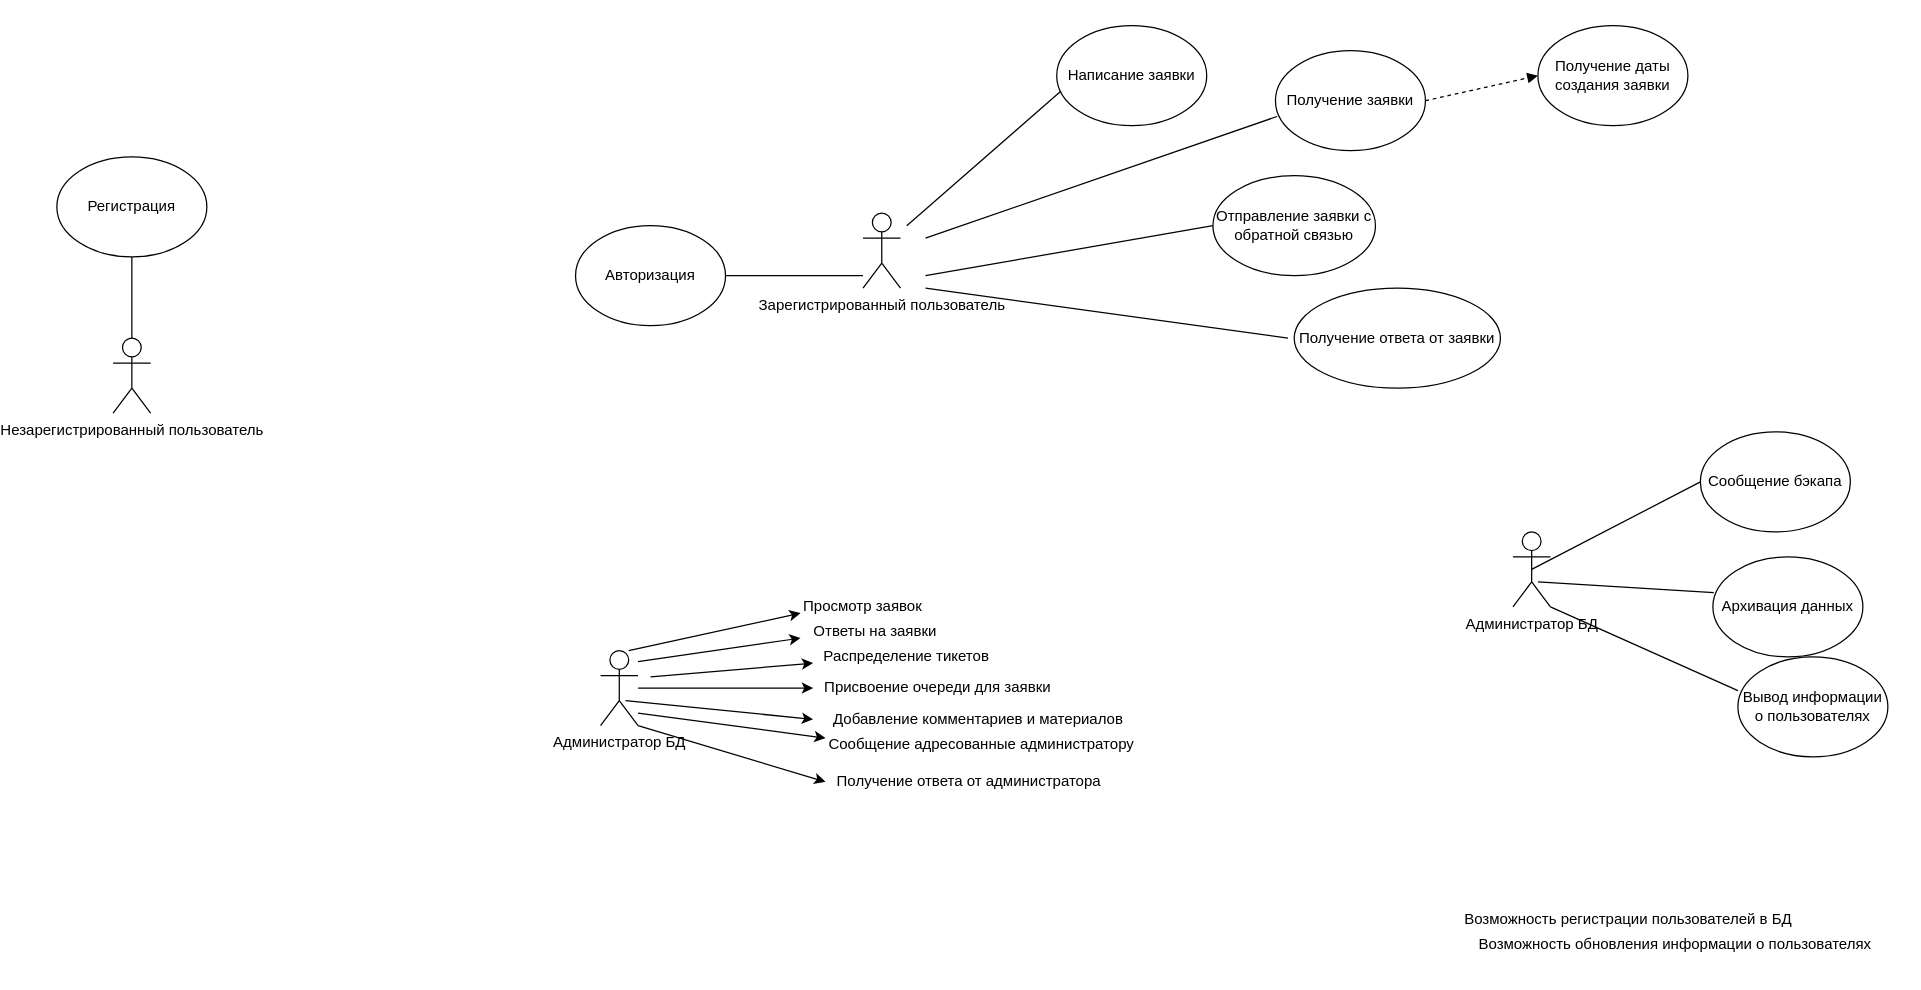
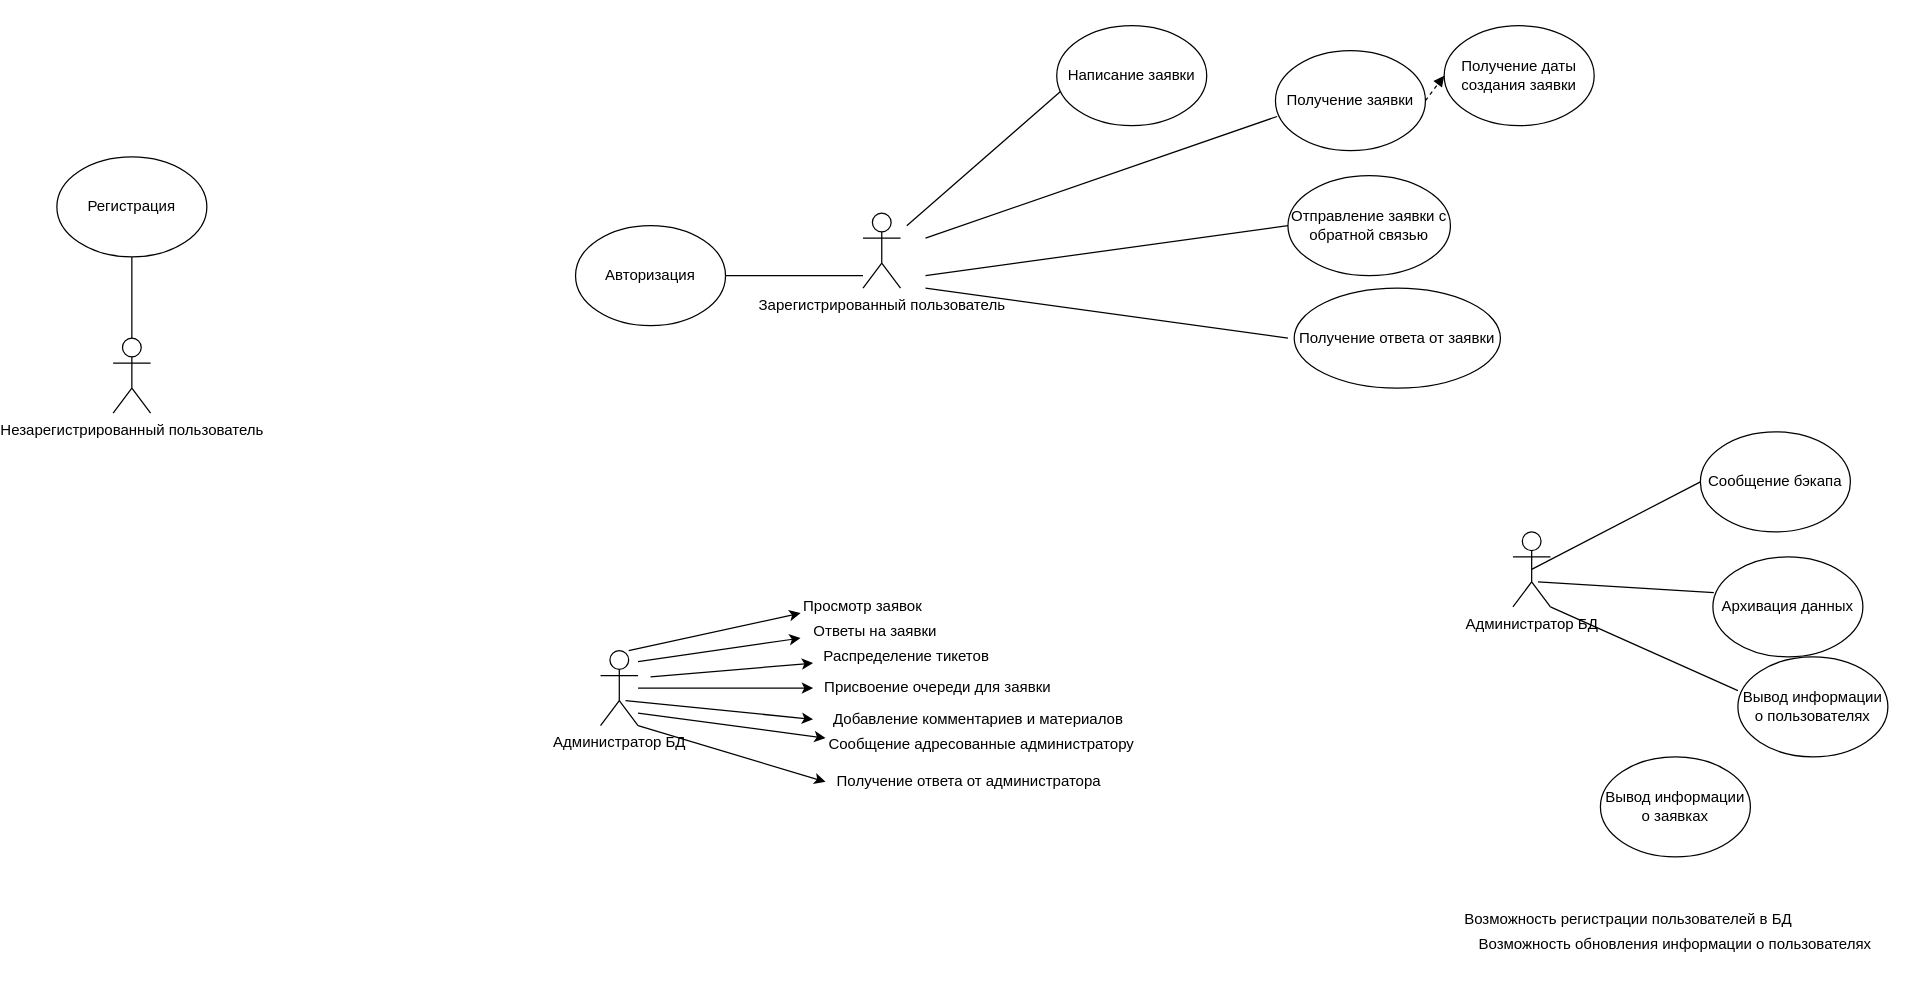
(1613, 76) -> (1519, 76)
(1294, 226) -> (1369, 226)
none -> (1676, 807)
